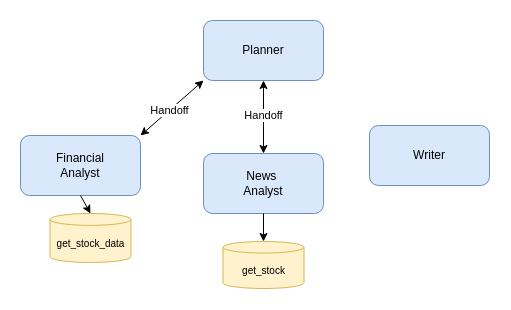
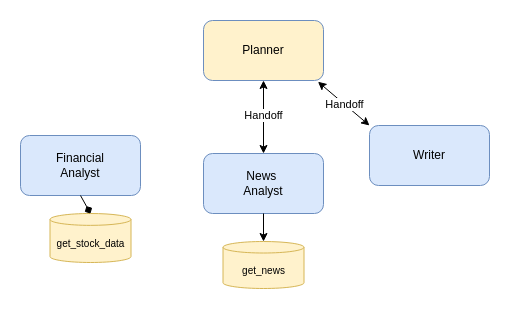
(264, 51) -> (264, 51)
none -> (344, 104)
(172, 108) -> none
(86, 206) -> (86, 206)
(264, 271) -> (264, 271)
